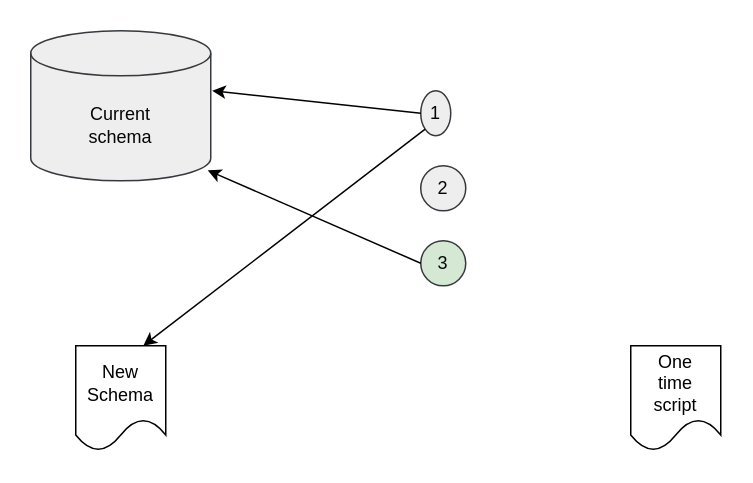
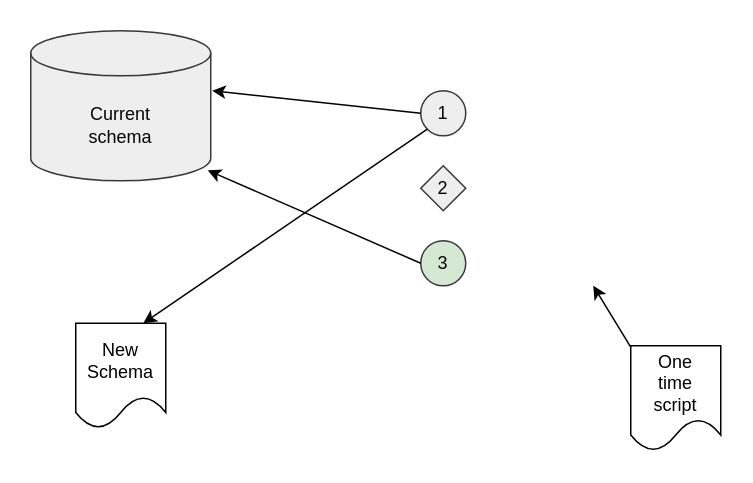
(436, 113) -> (443, 113)
(443, 188) -> (443, 188)
none -> (614, 321)
(121, 398) -> (121, 376)
